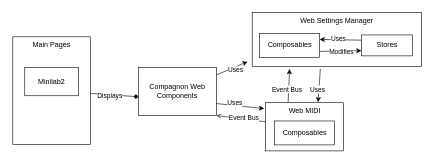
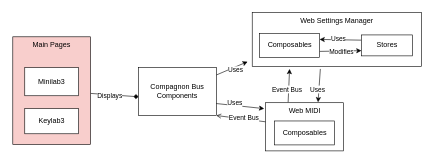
(51, 45) -> (51, 45)
(51, 82) -> (51, 82)
(177, 92) -> (177, 92)
none -> (51, 122)
